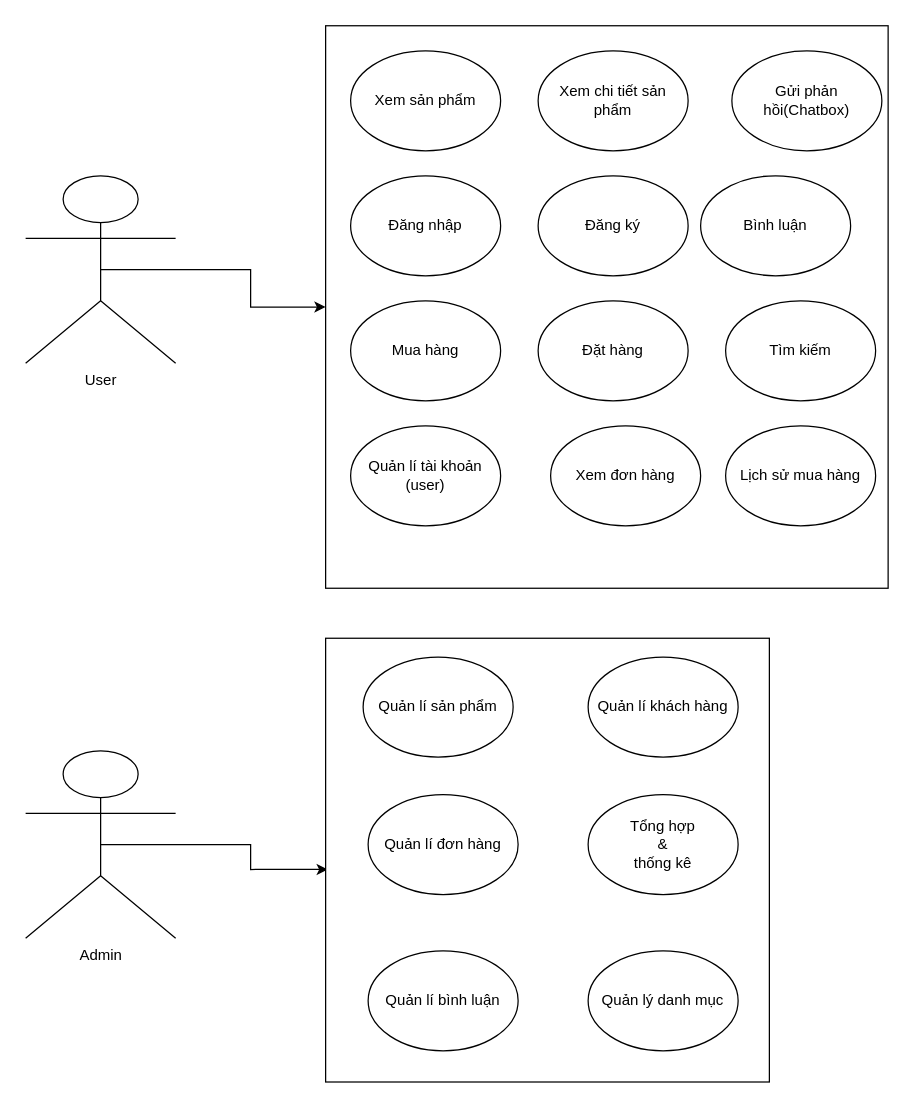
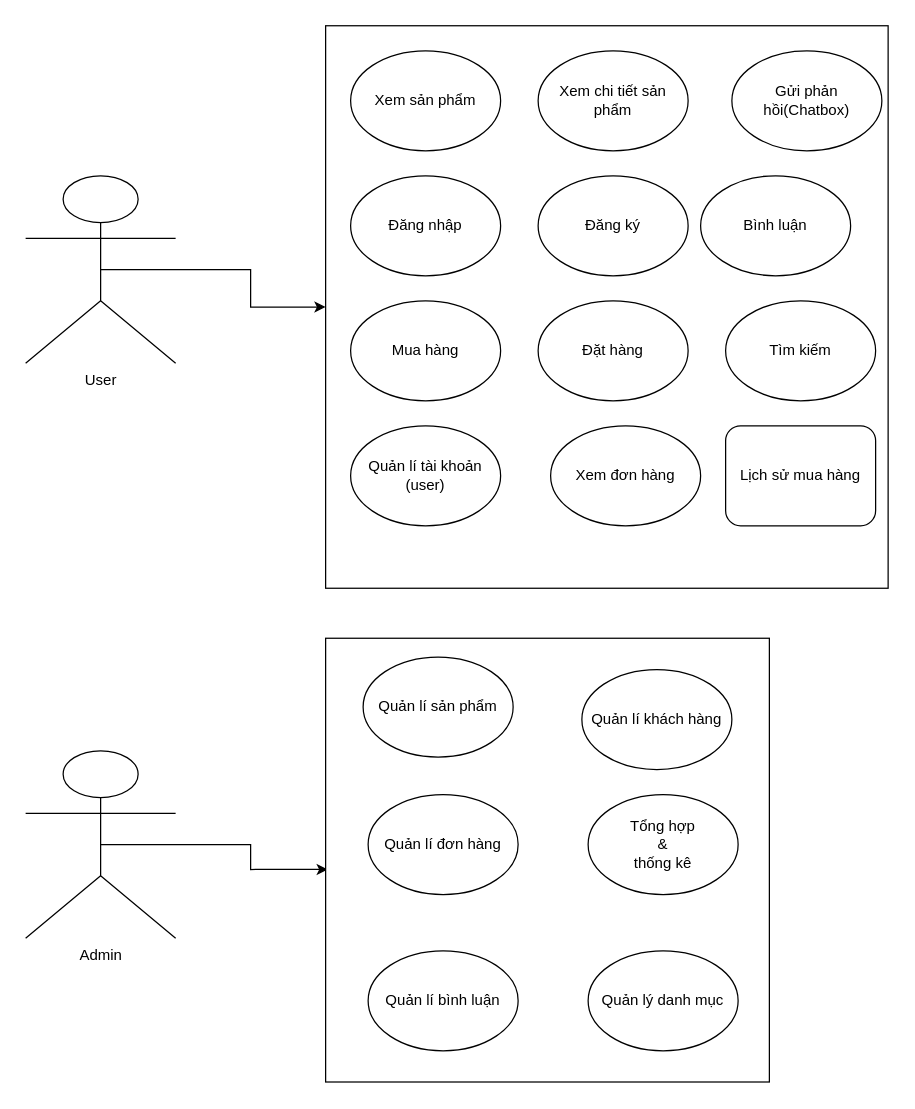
(801, 476) -> (801, 476)
(663, 707) -> (657, 719)
